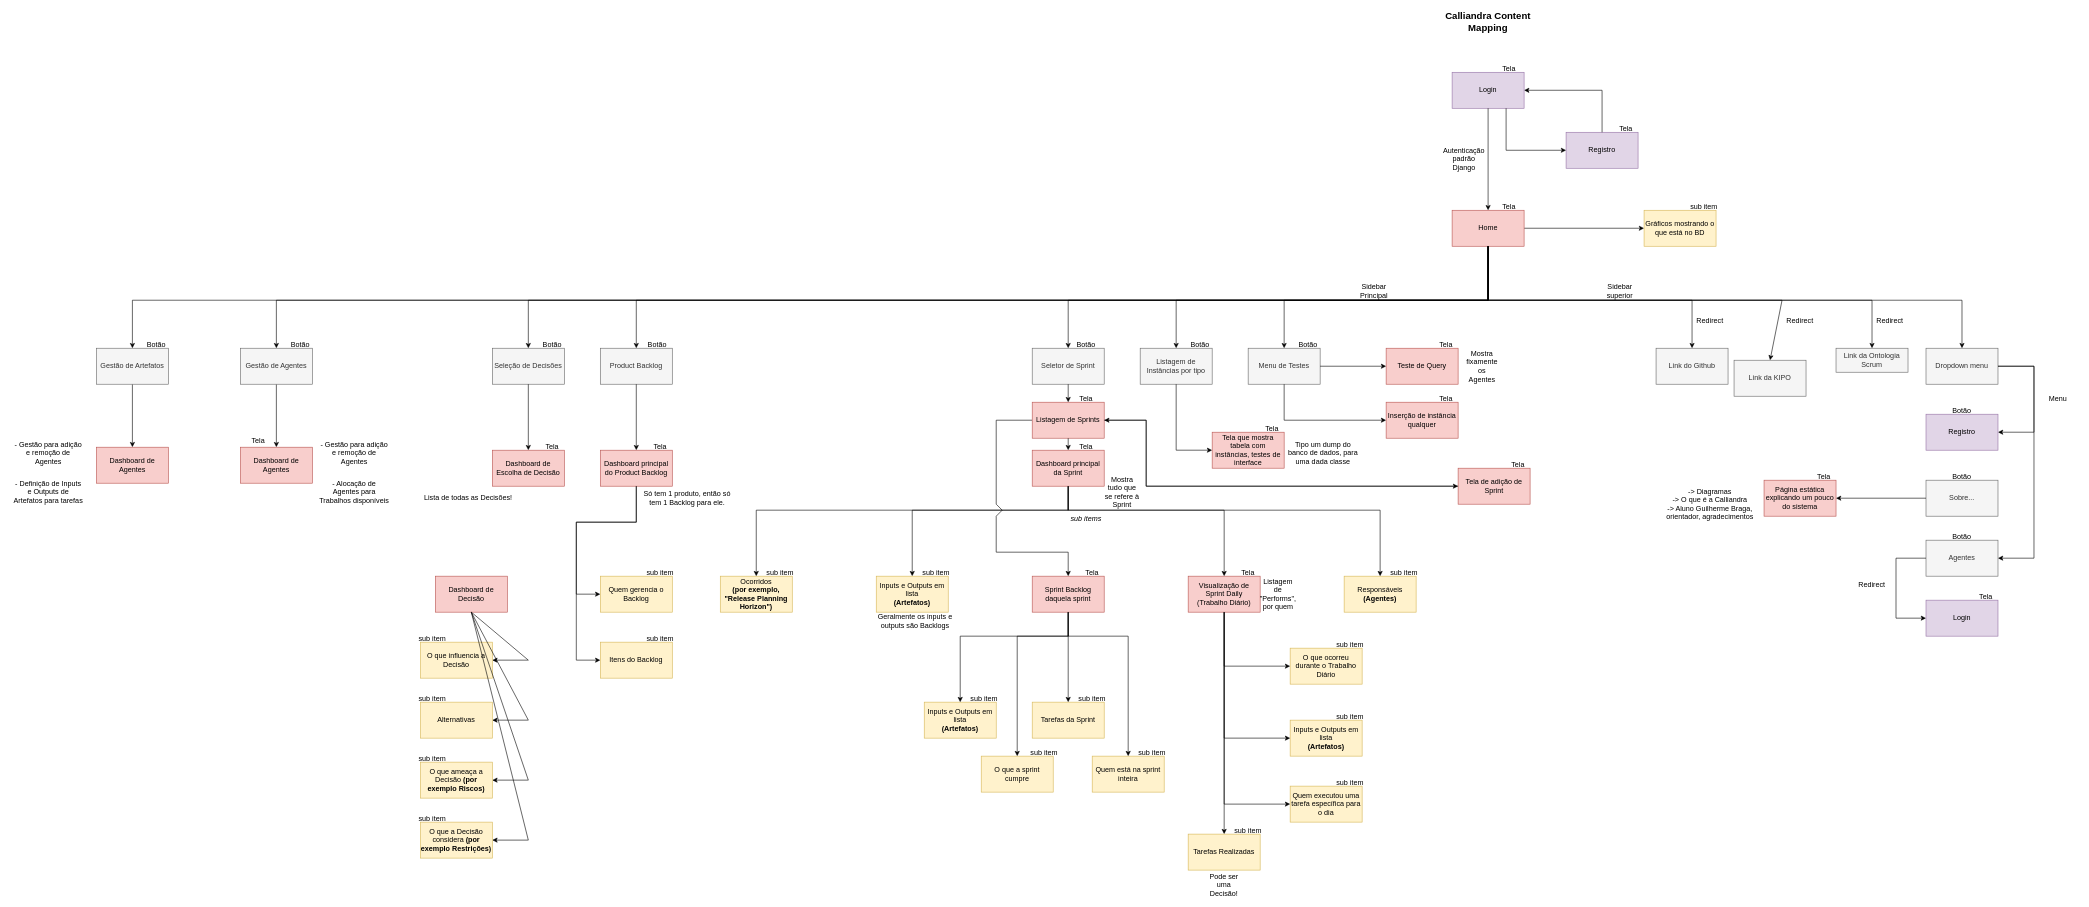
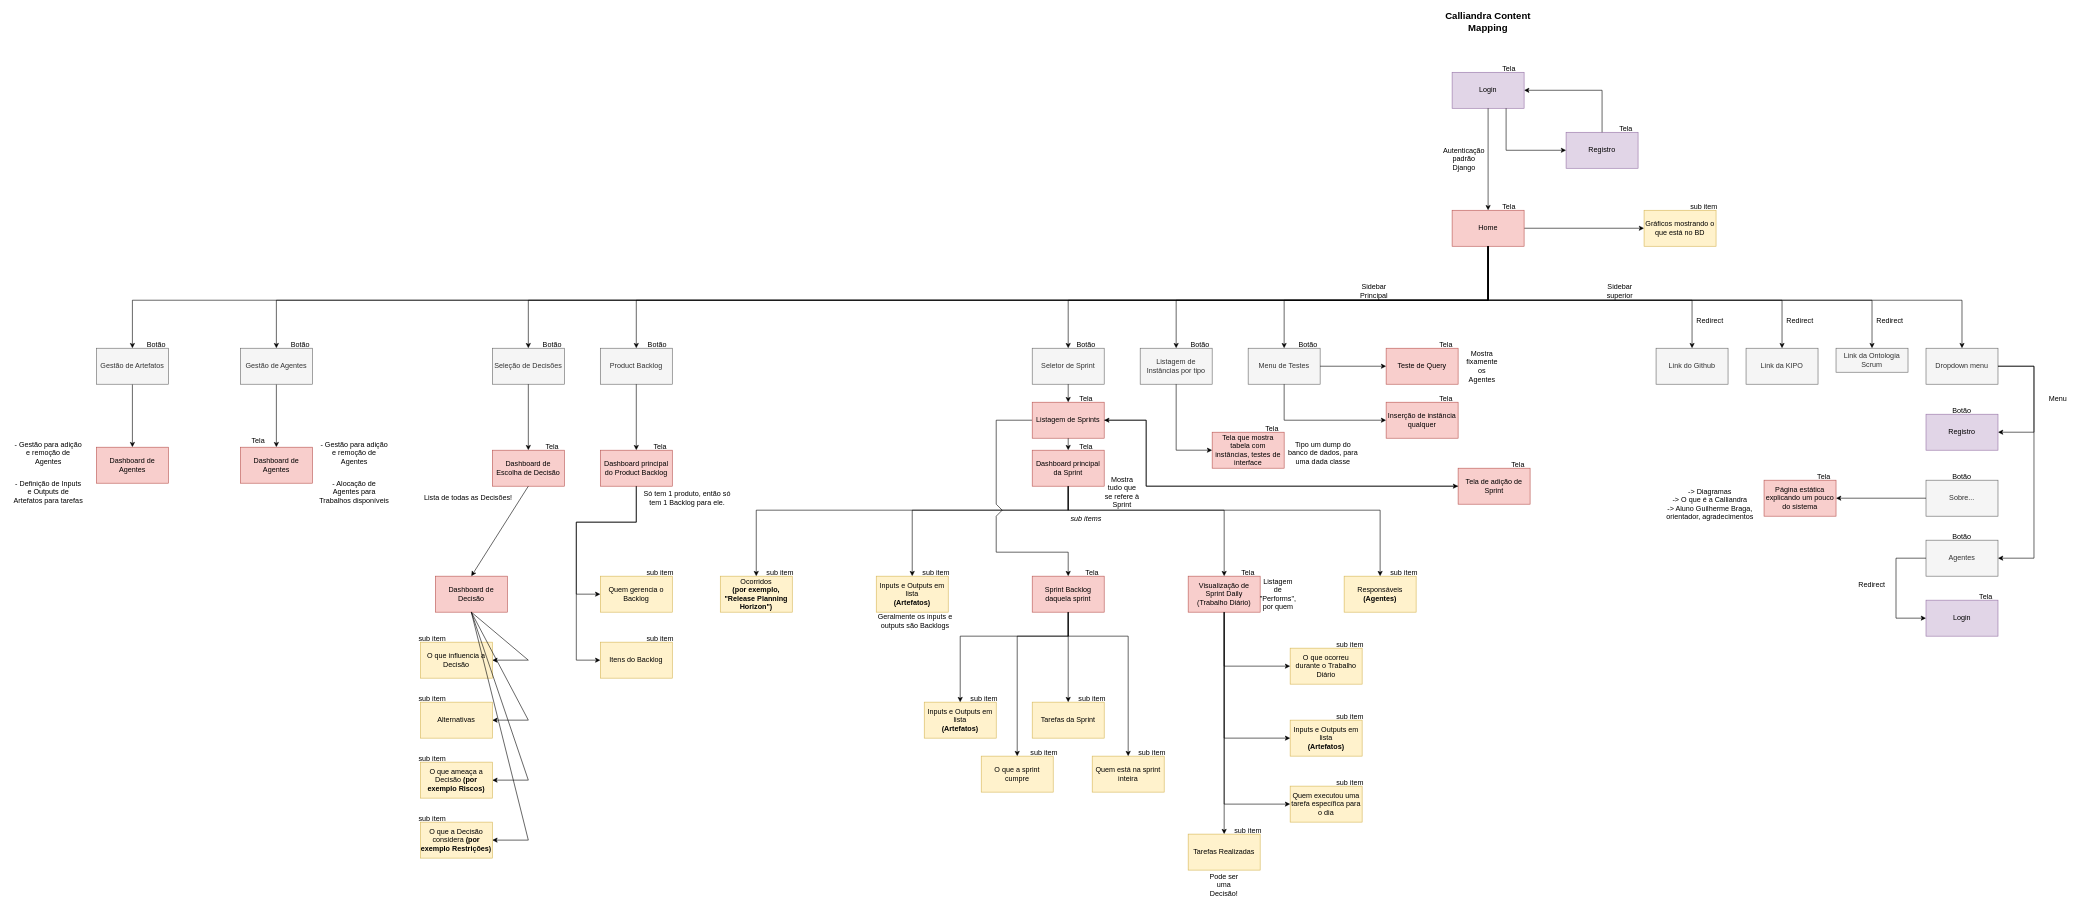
(1770, 378) -> (1782, 366)
none -> (501, 530)
